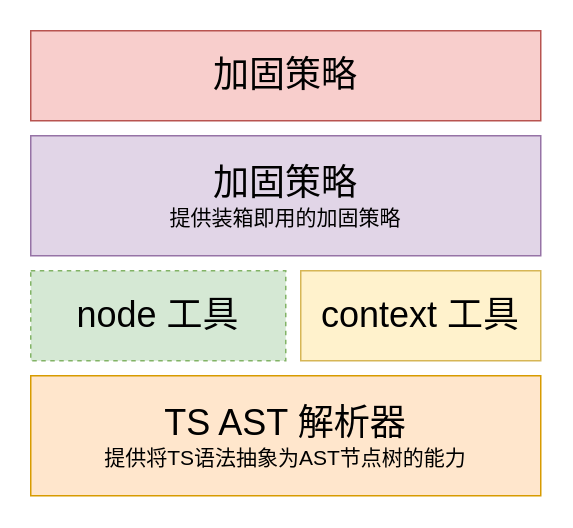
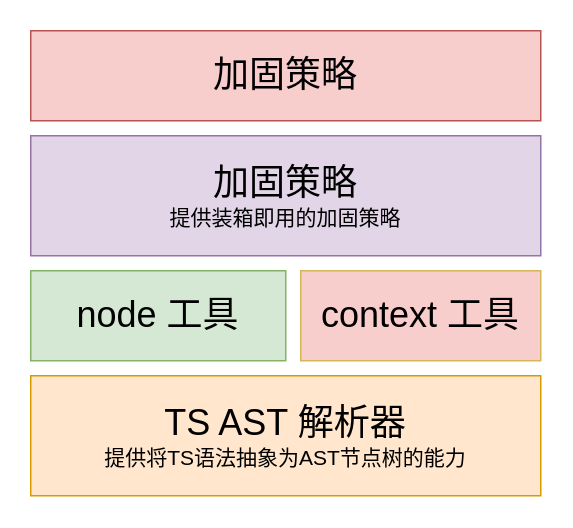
(158, 316) -> (158, 316)
(421, 316) -> (421, 316)
